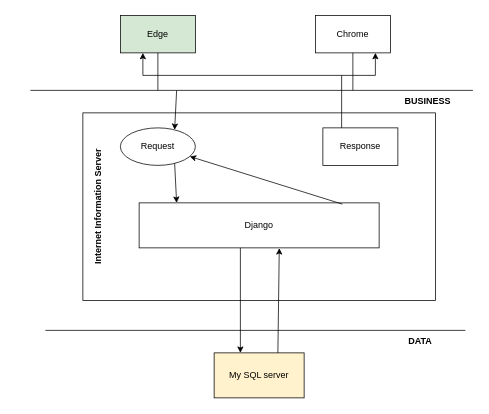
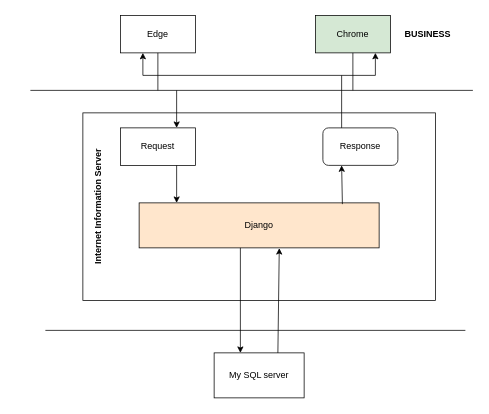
(158, 34) -> (158, 34)
(353, 34) -> (353, 34)
(428, 102) -> (428, 34)
(158, 147) -> (158, 147)
(360, 147) -> (360, 147)
(269, 181) -> (342, 198)
(259, 225) -> (259, 225)
(420, 342) -> none
(259, 375) -> (259, 375)
